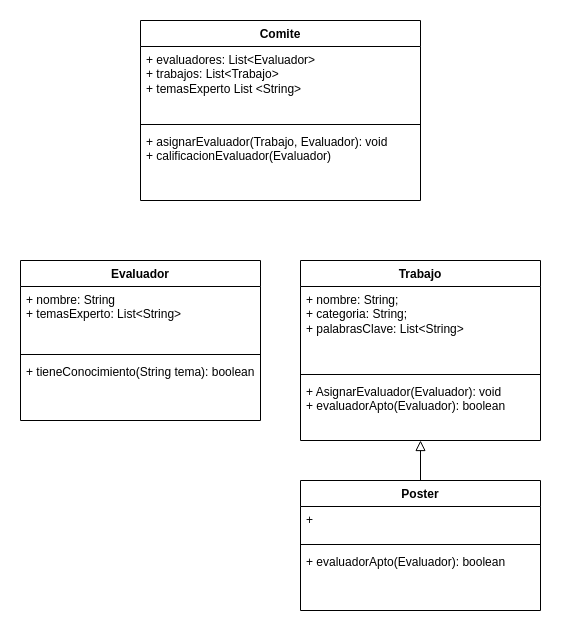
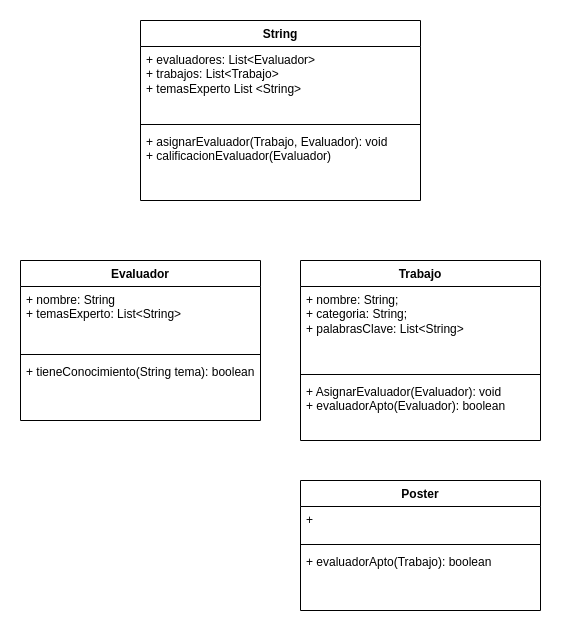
(281, 35) -> (281, 35)
(421, 466) -> none
(415, 563) -> (410, 563)
